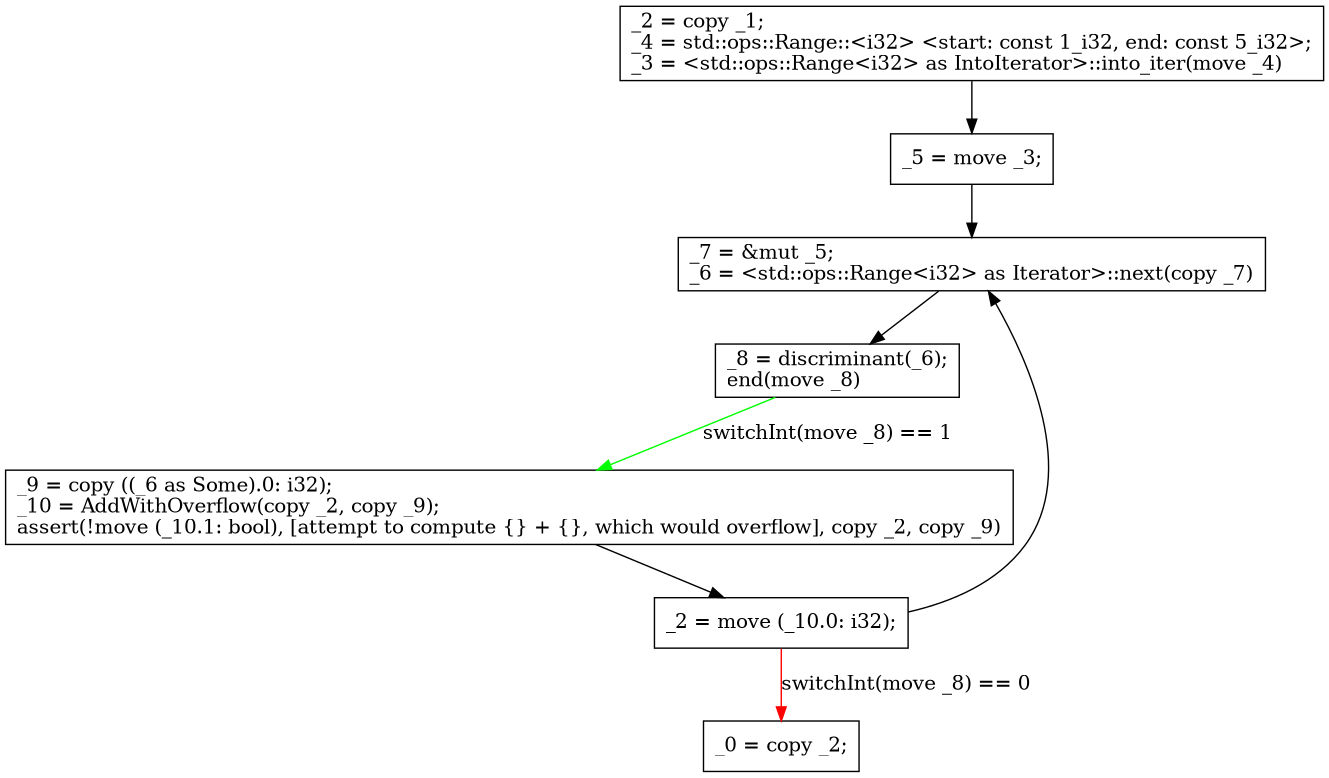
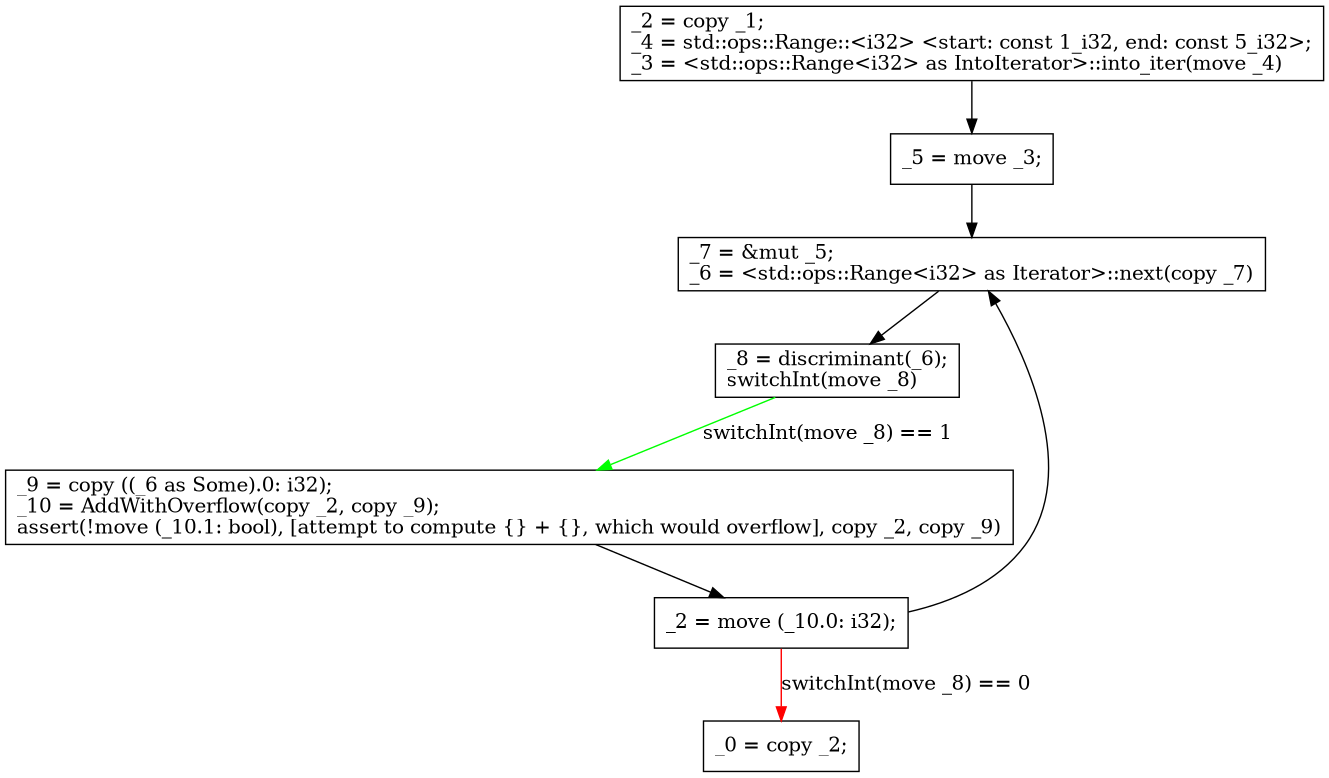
(837, 371) -> (837, 371)
